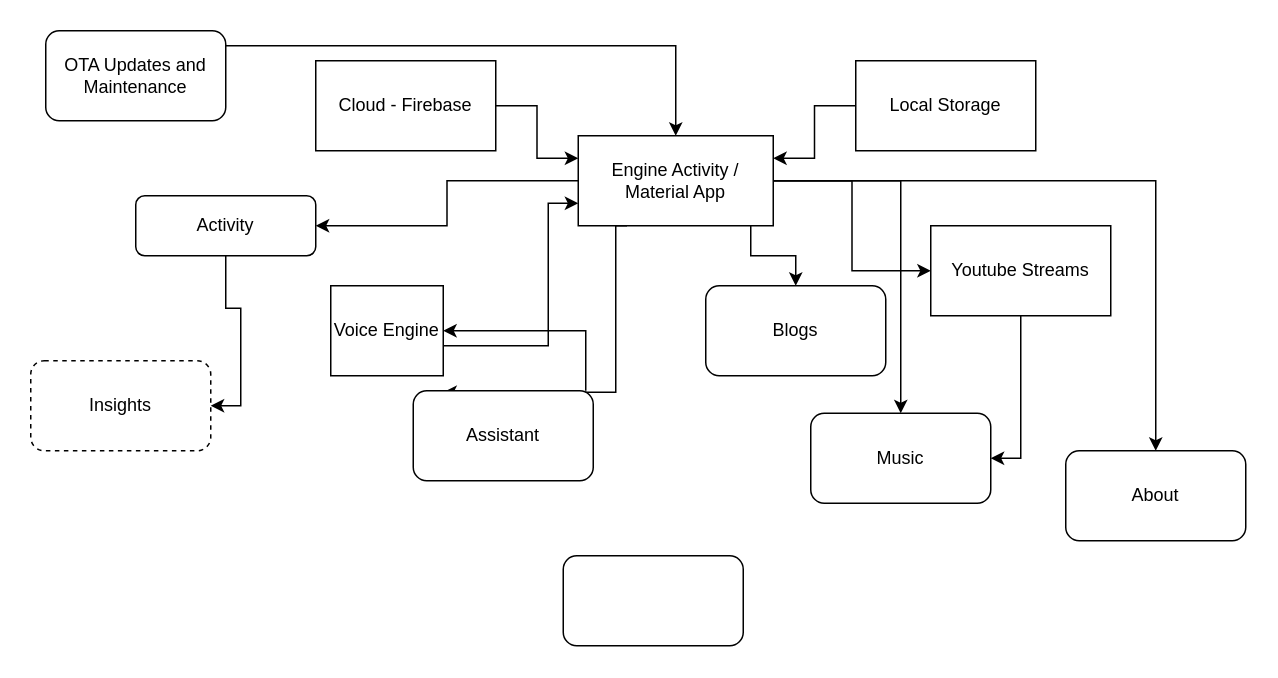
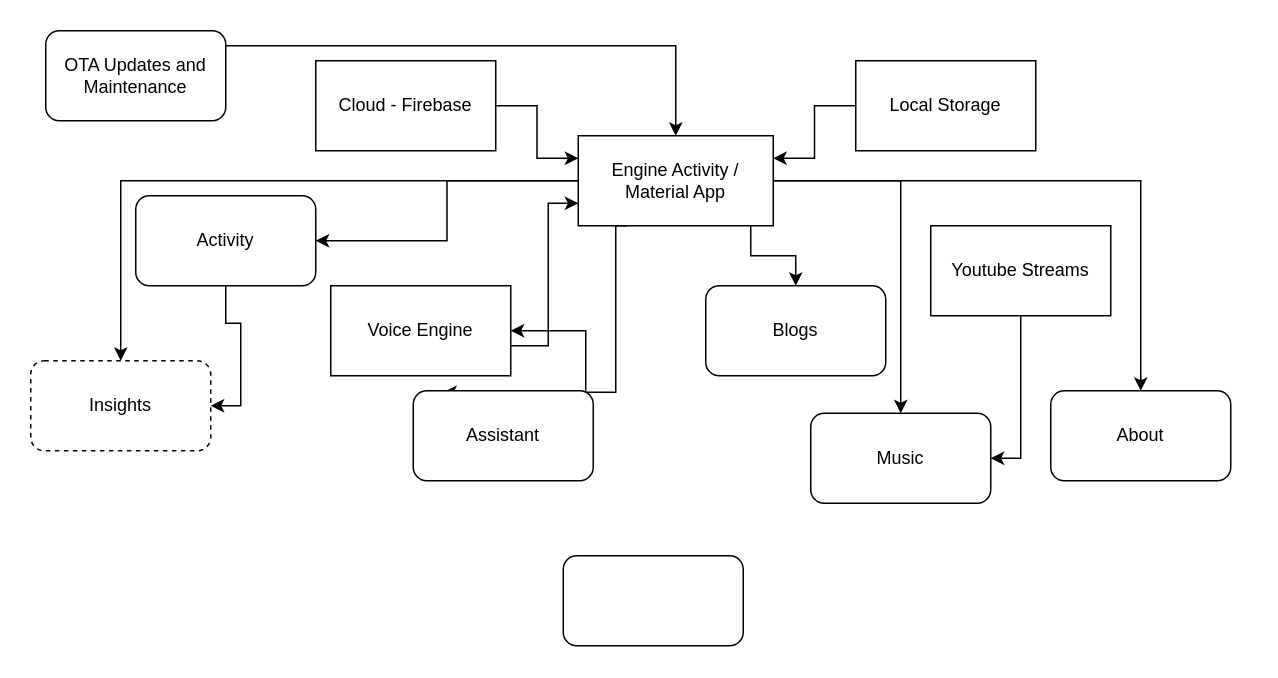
(226, 226) -> (226, 241)
(852, 261) -> (198, 181)
(387, 331) -> (421, 331)
(1156, 496) -> (1141, 436)
